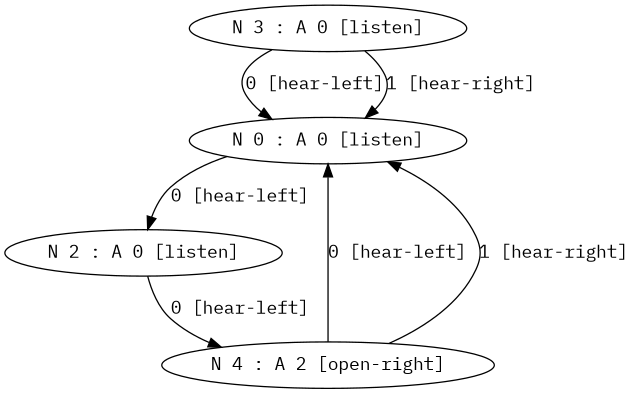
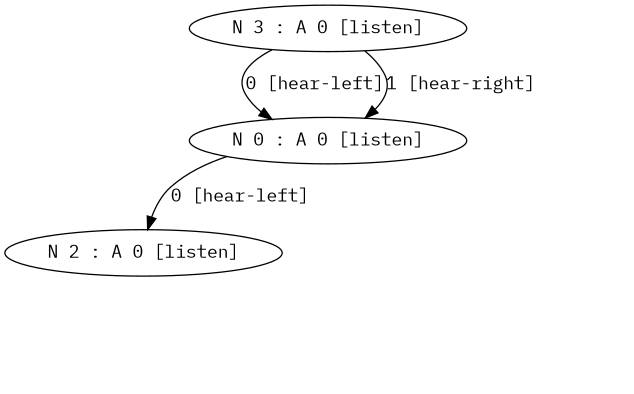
(328, 365) -> none
